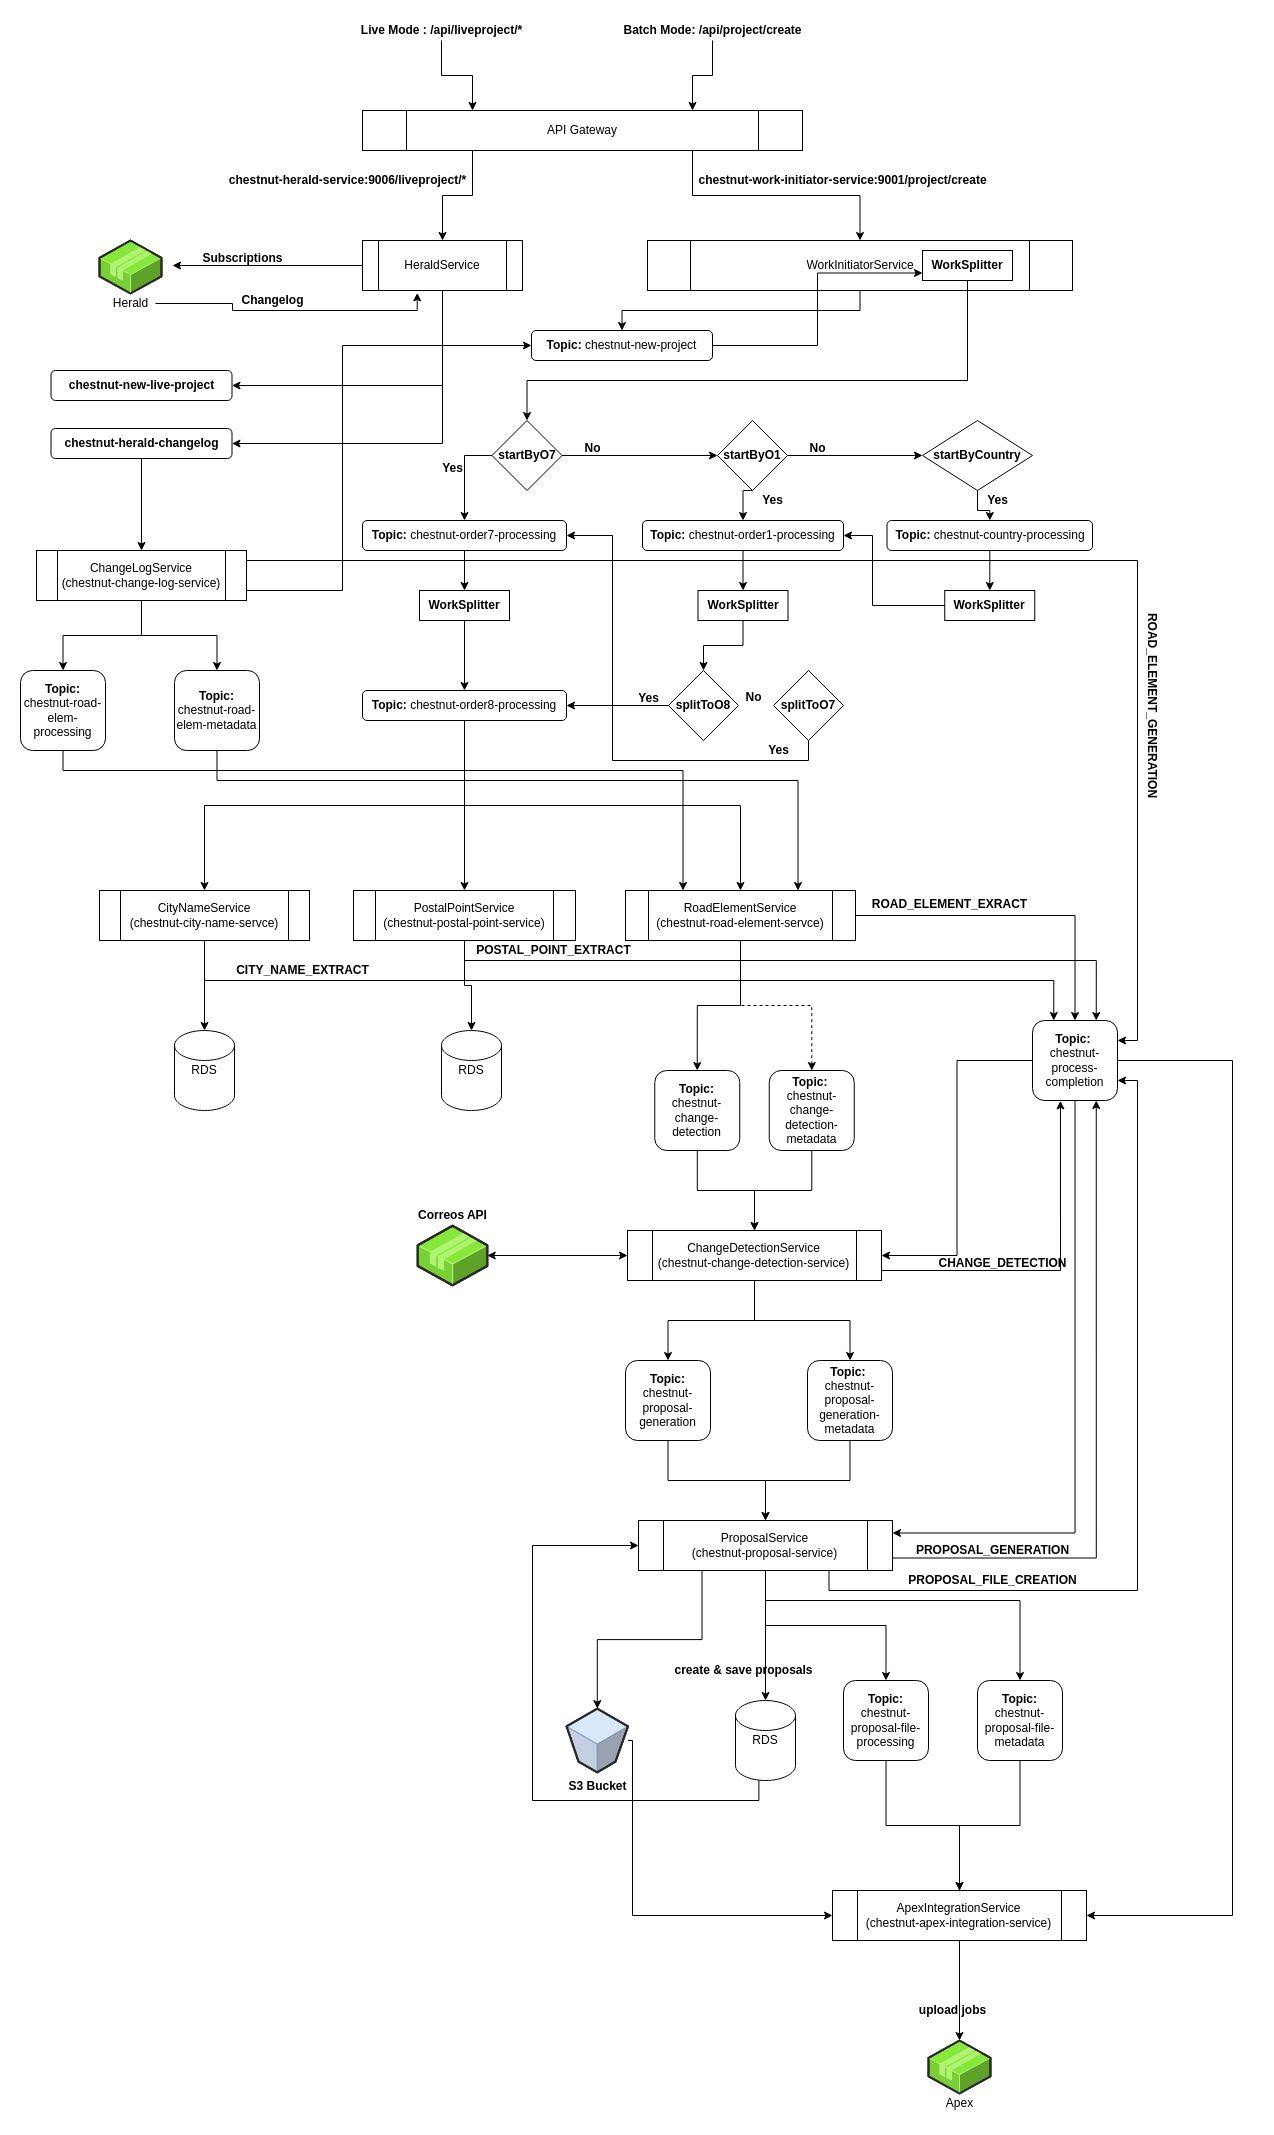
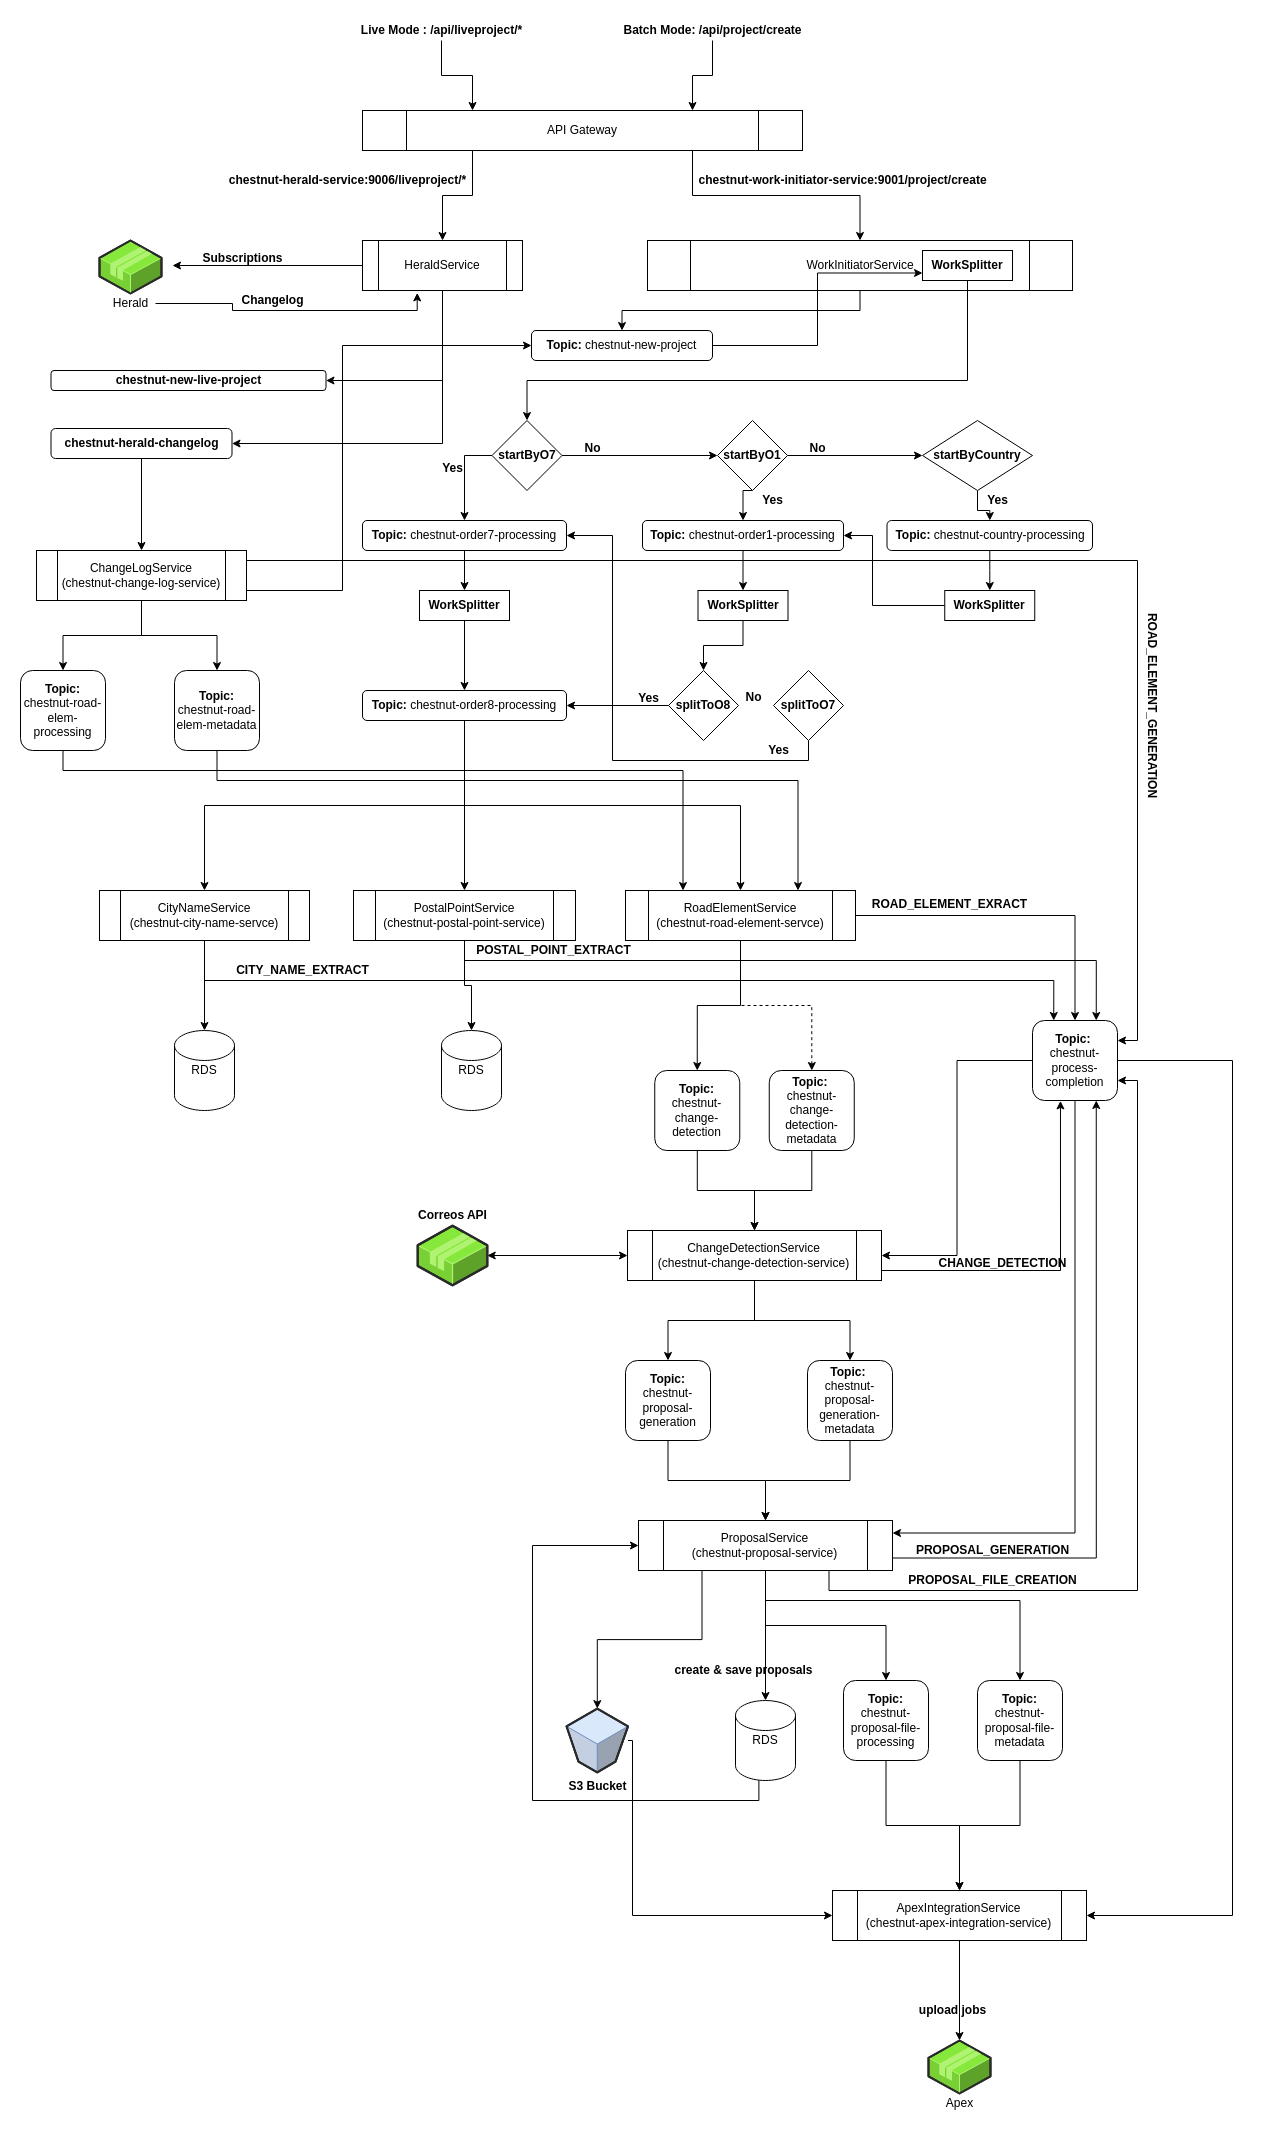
(142, 386) -> (189, 381)
